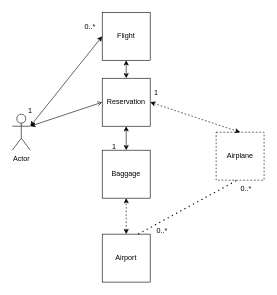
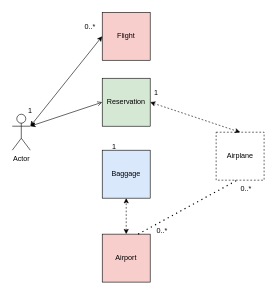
(126, 36) -> (126, 36)
(126, 71) -> none
(126, 102) -> (126, 102)
(126, 144) -> none
(126, 174) -> (126, 174)
(126, 258) -> (126, 258)
